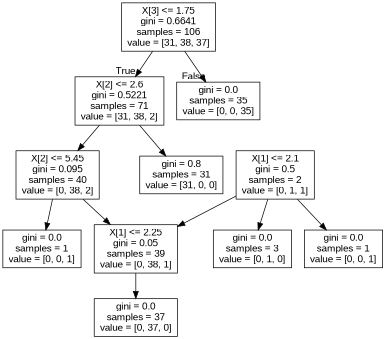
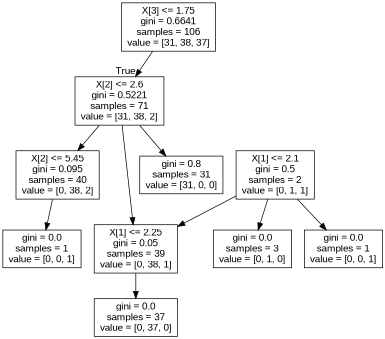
(218, 101) -> none
(94, 209) -> (127, 171)
